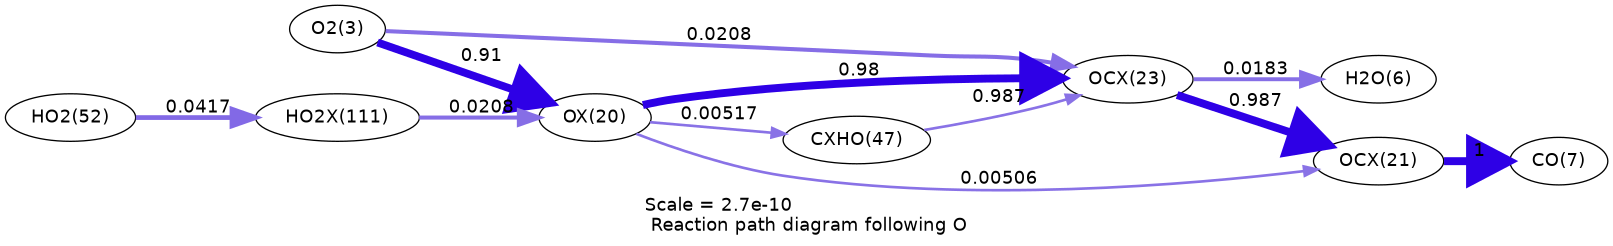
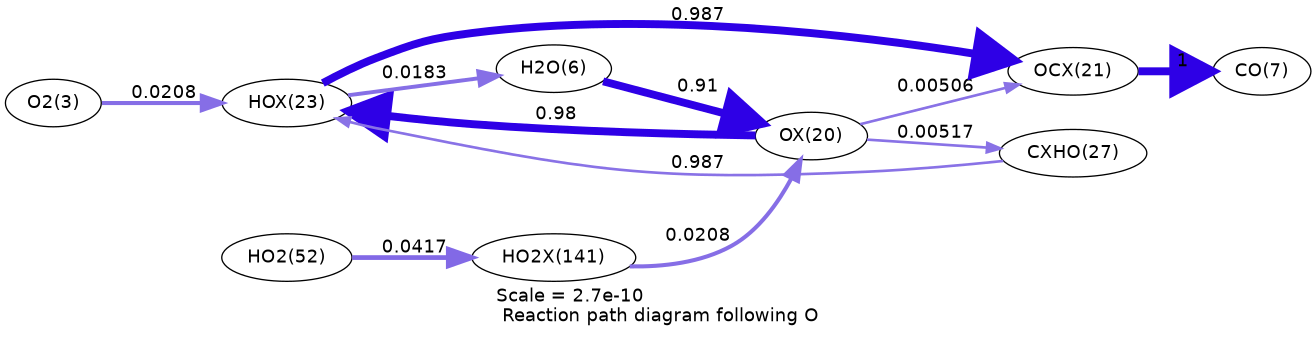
(446, 66) -> (664, 97)
(1128, 79) -> (287, 103)
(338, 118) -> (554, 258)
(857, 140) -> (1073, 153)
